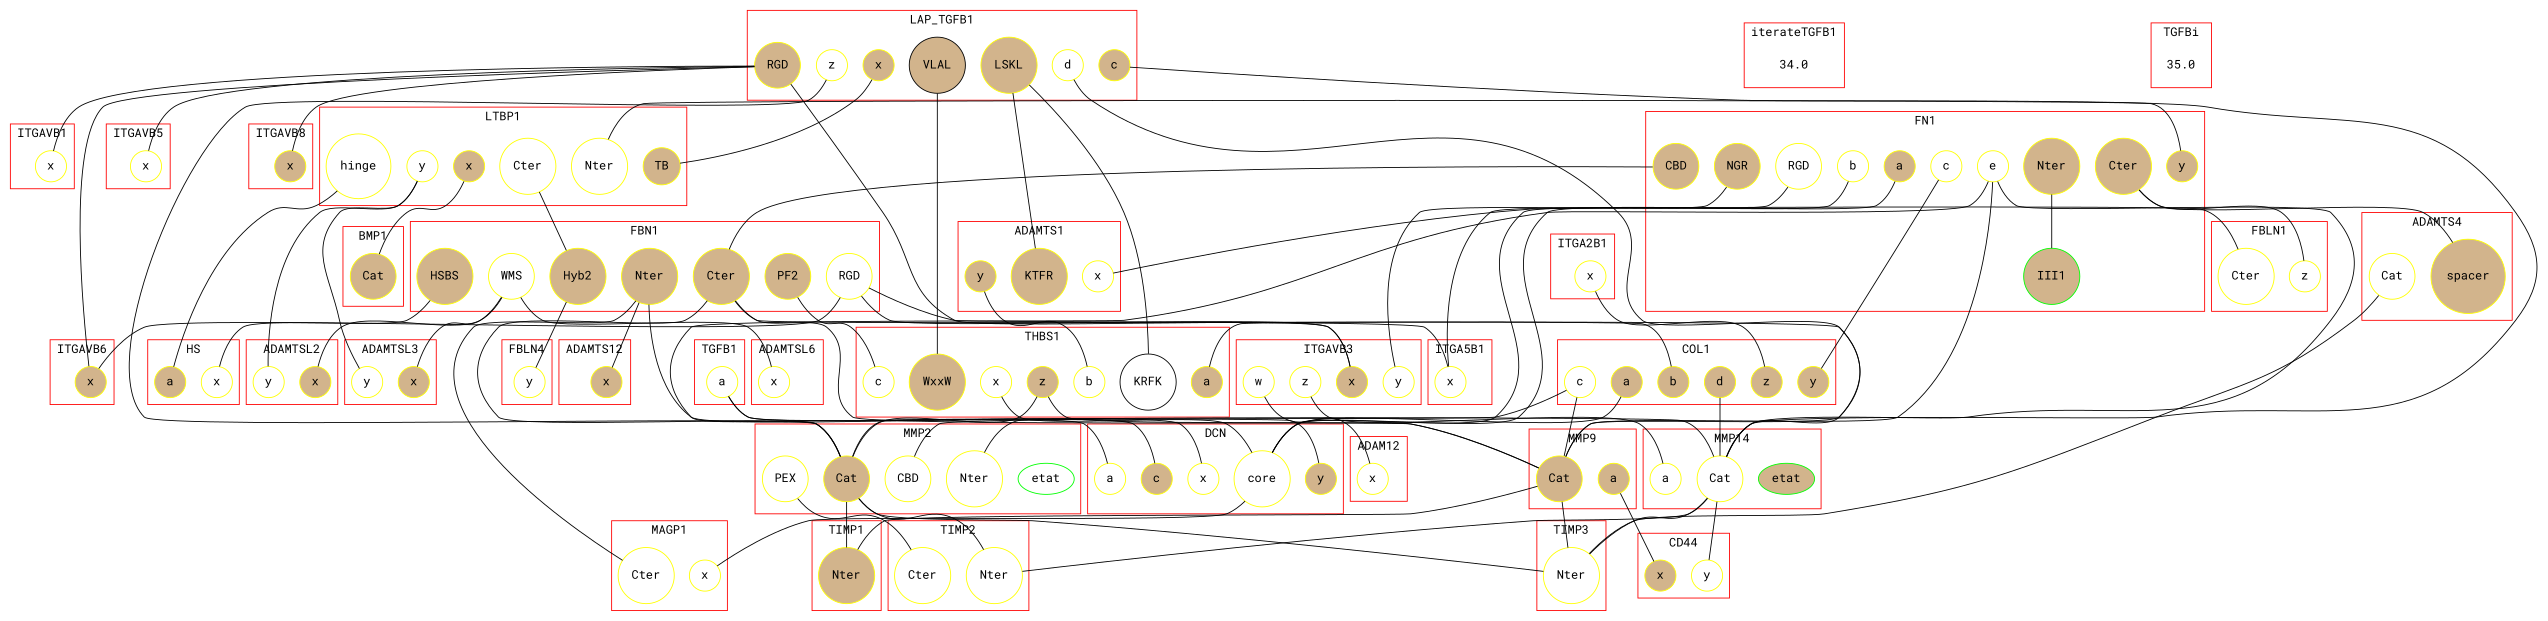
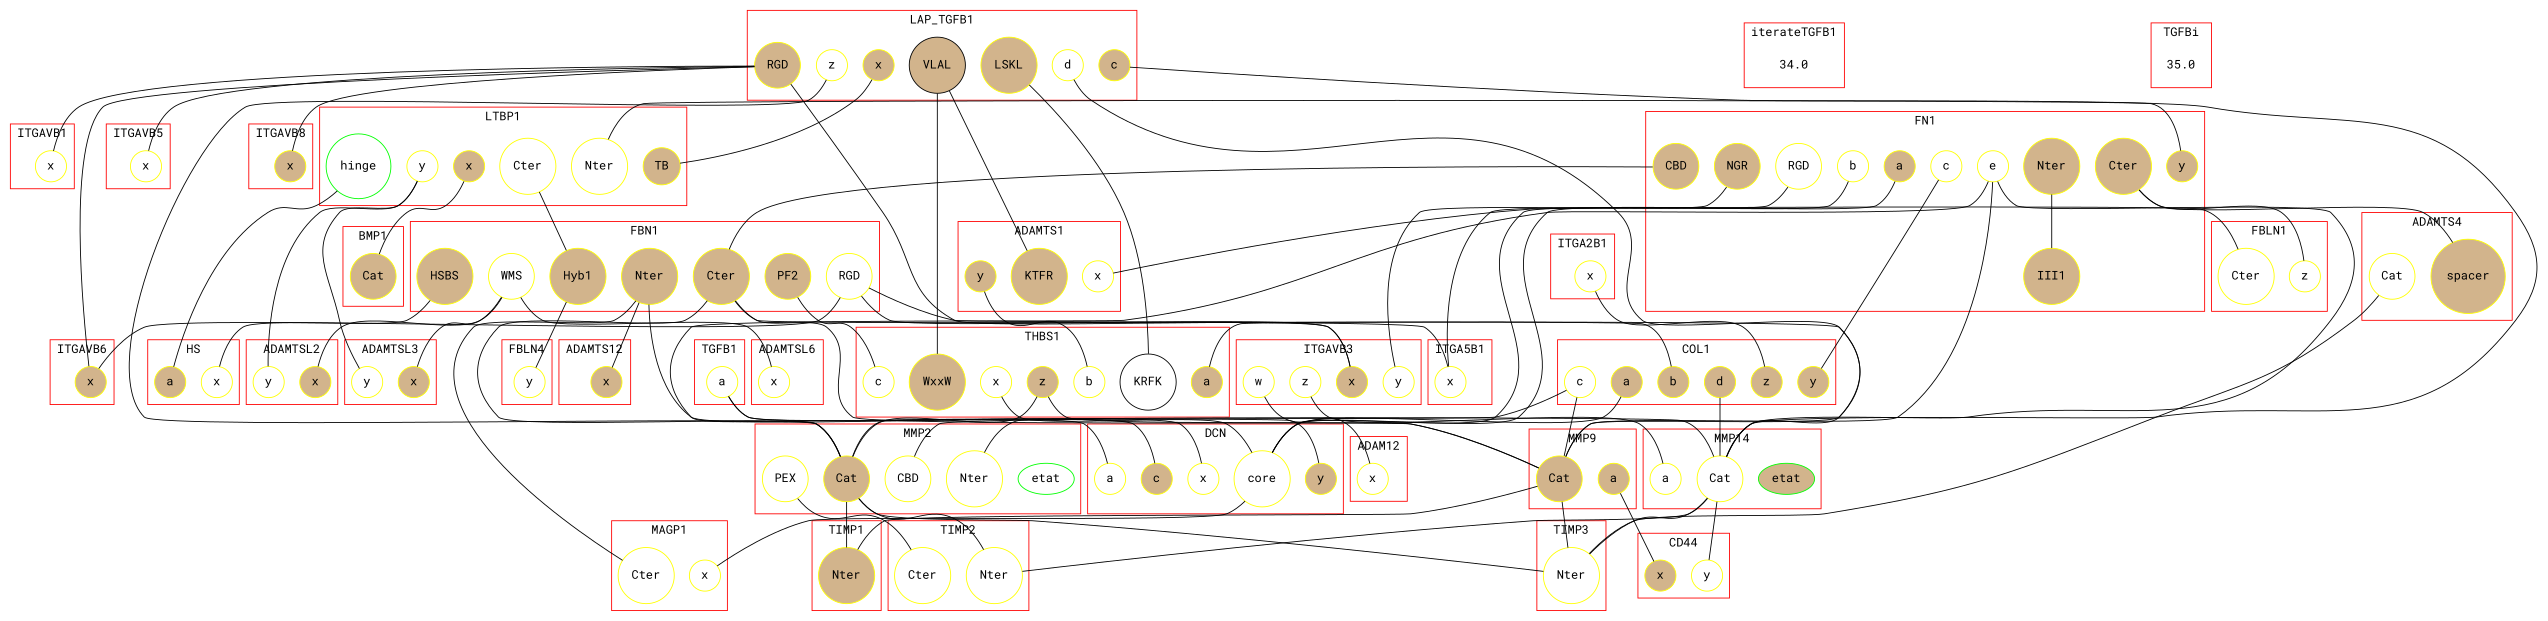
(359, 166) -> (359, 166)
(1024, 171) -> (988, 171)
(578, 276) -> (578, 276)
(2052, 276) -> (2052, 276)
